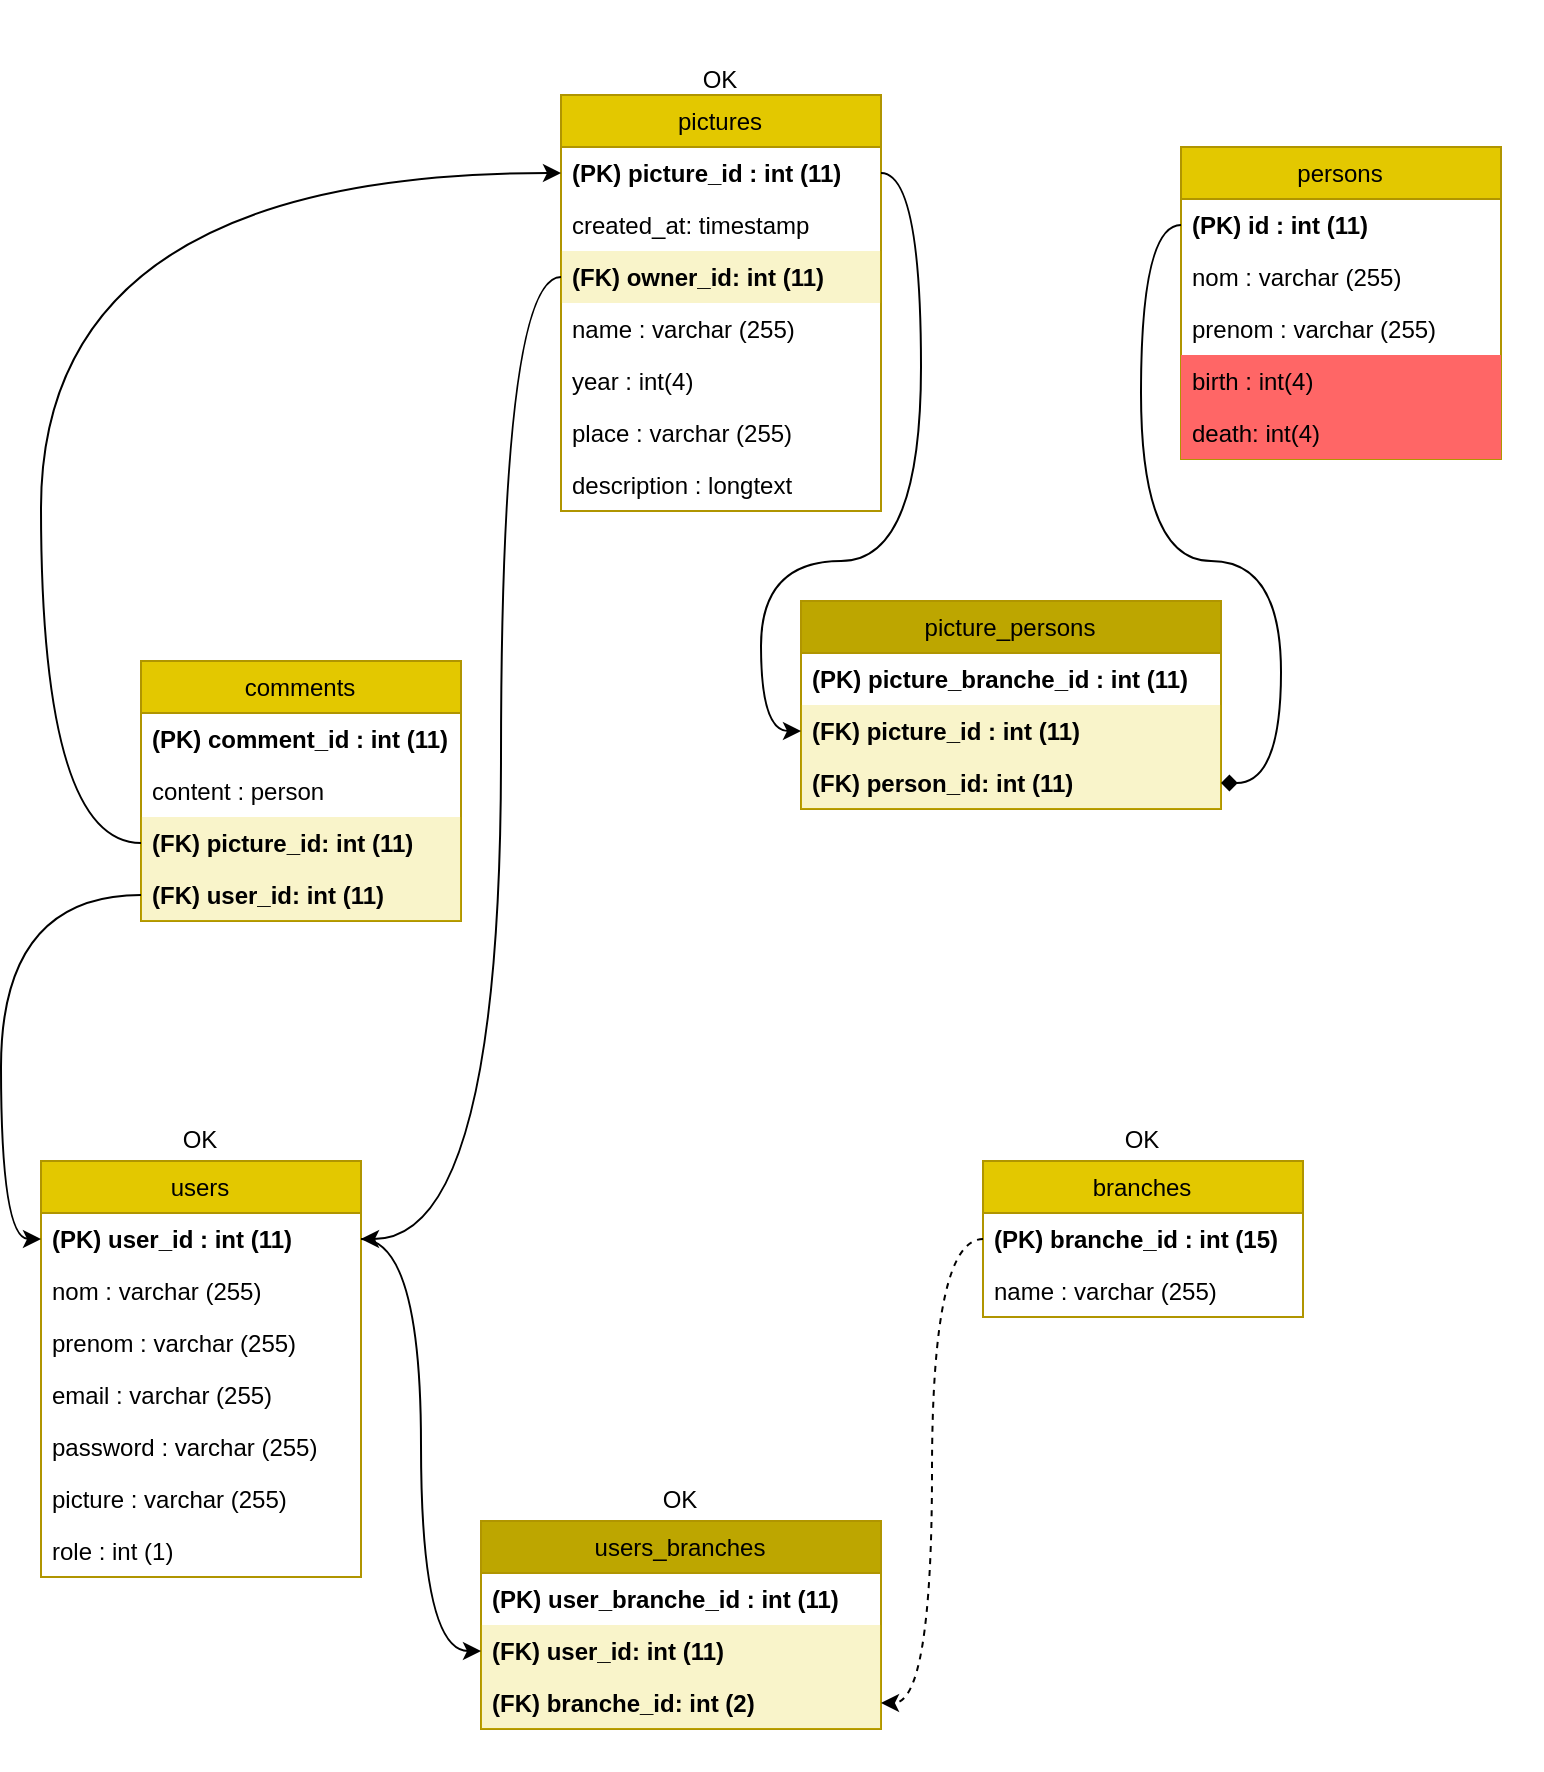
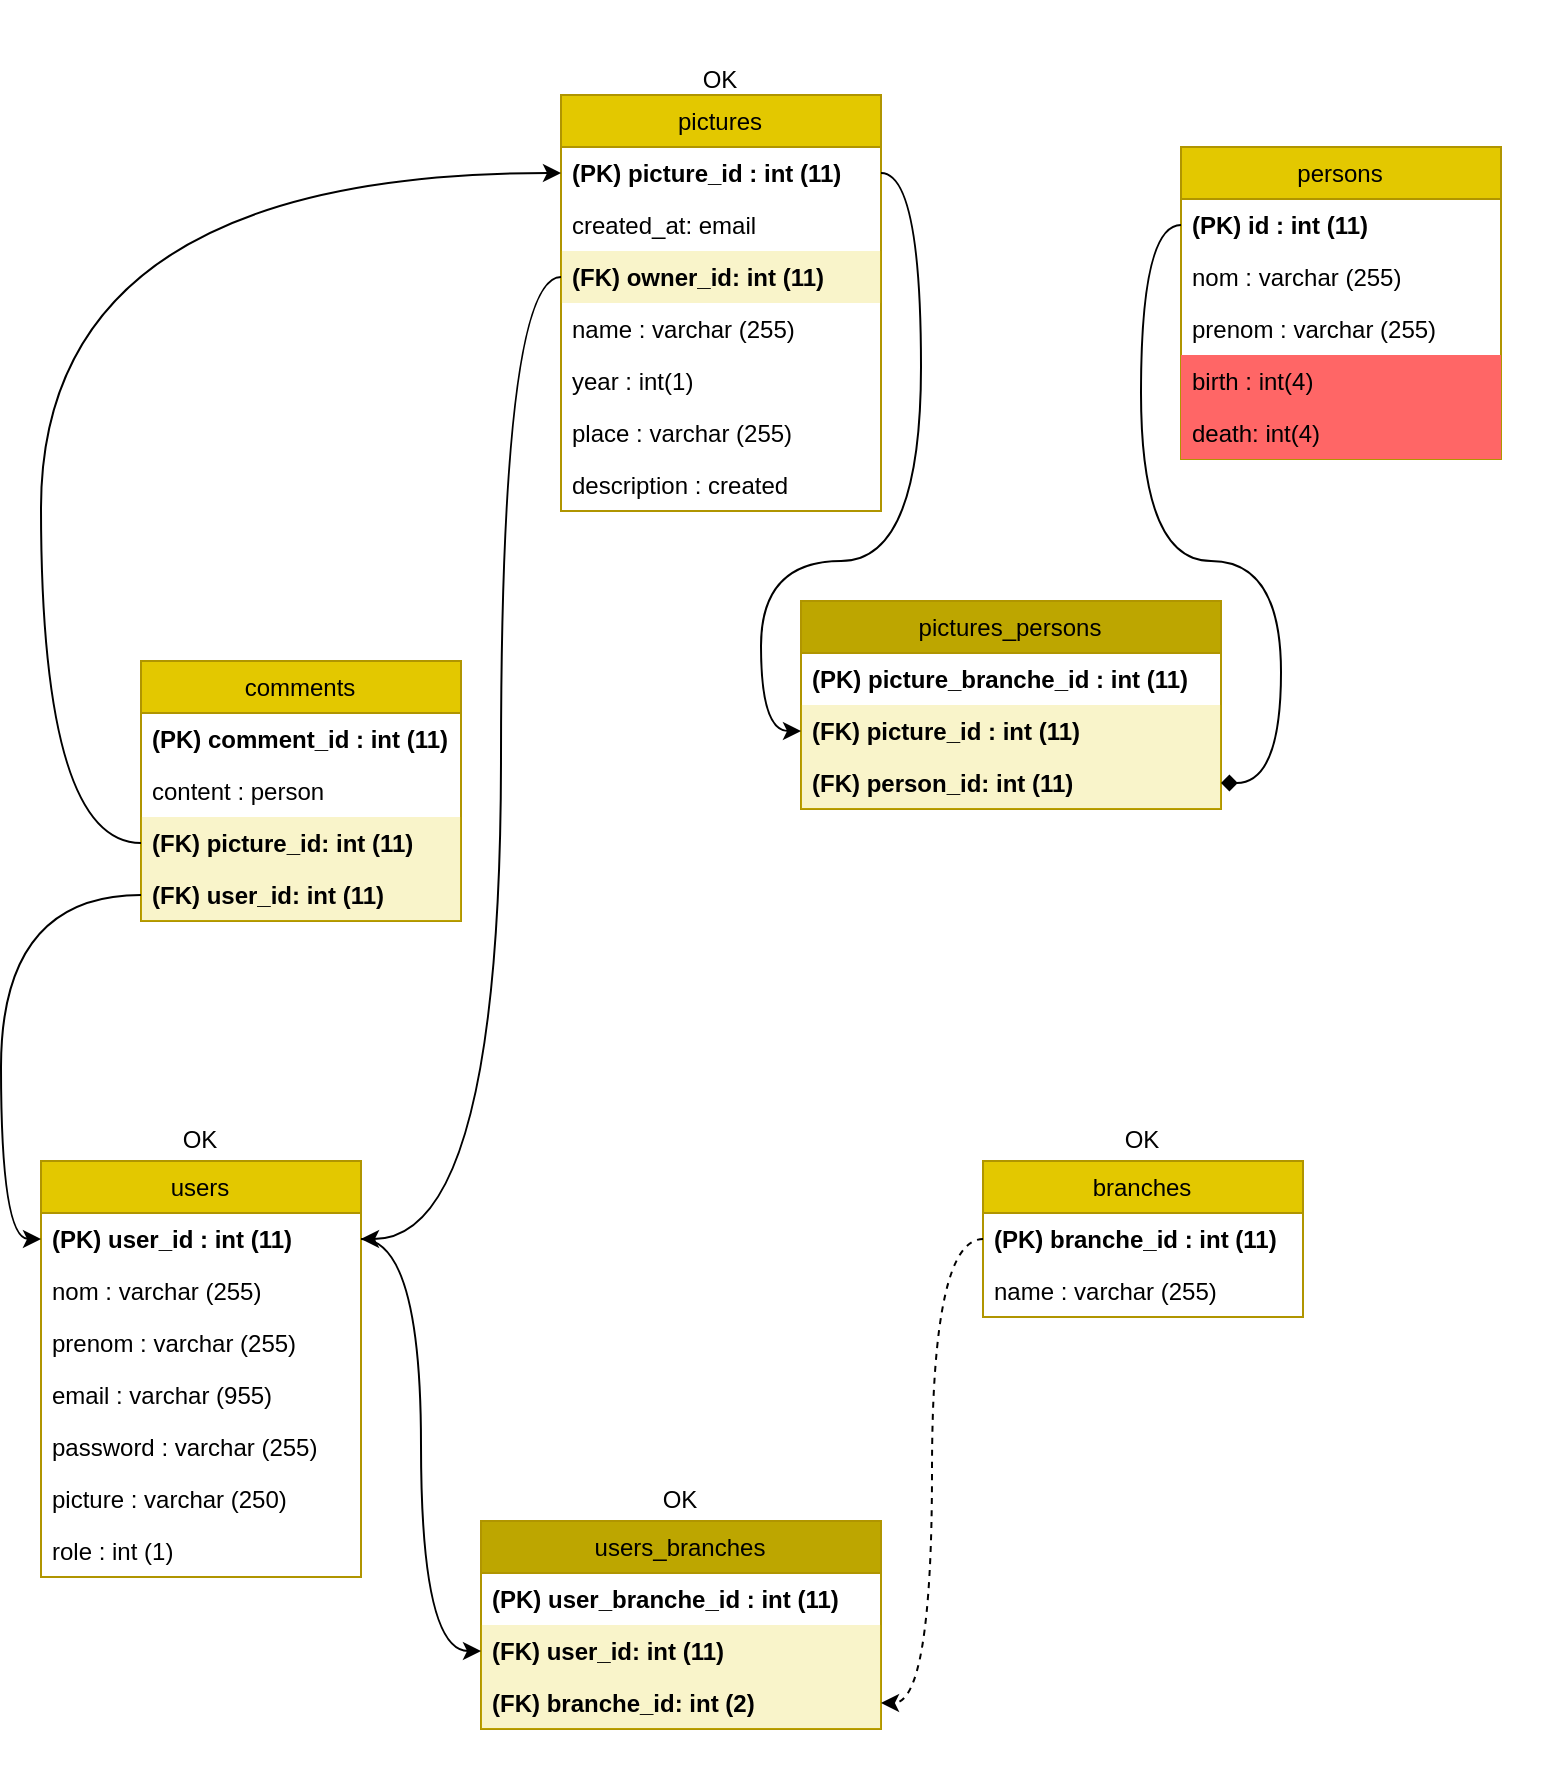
(704, 226) -> (674, 226)
(647, 382) -> (647, 382)
(701, 486) -> (698, 486)
(1010, 628) -> (1010, 628)
(1147, 1240) -> (1147, 1240)
(174, 1396) -> (174, 1396)
(191, 1500) -> (191, 1500)
